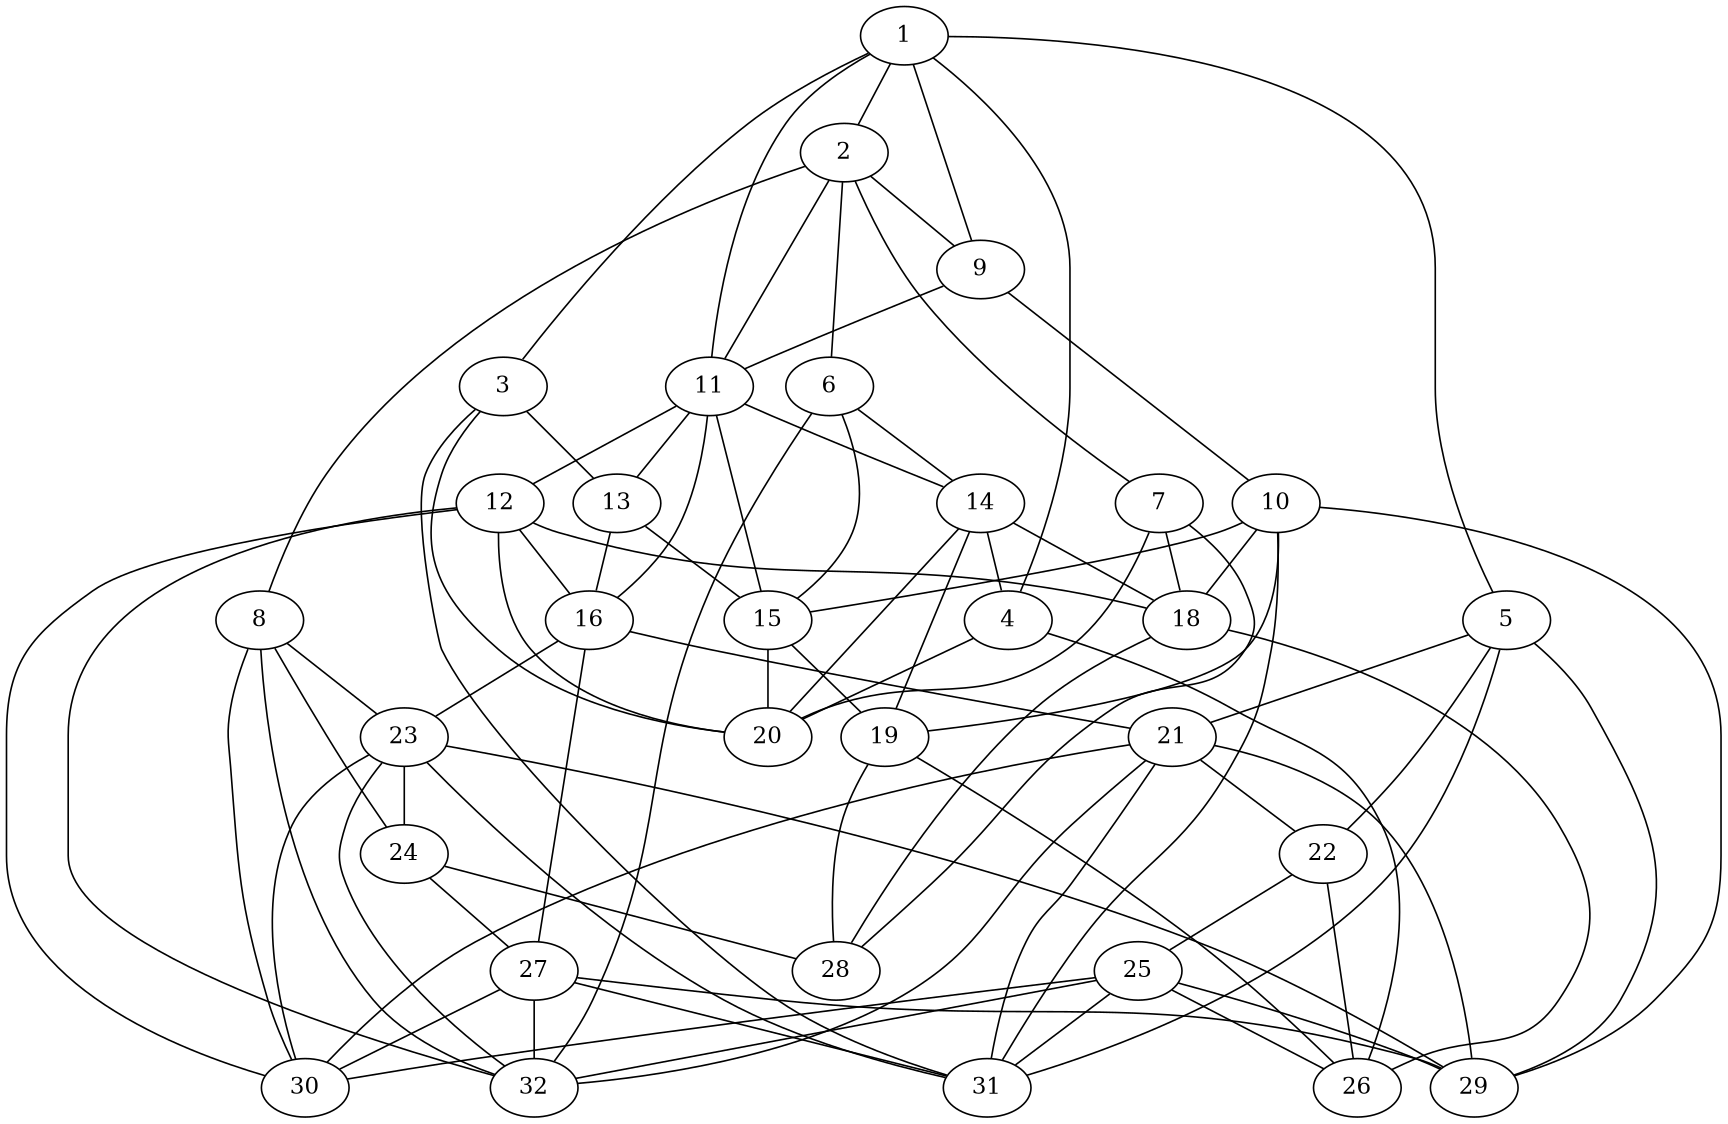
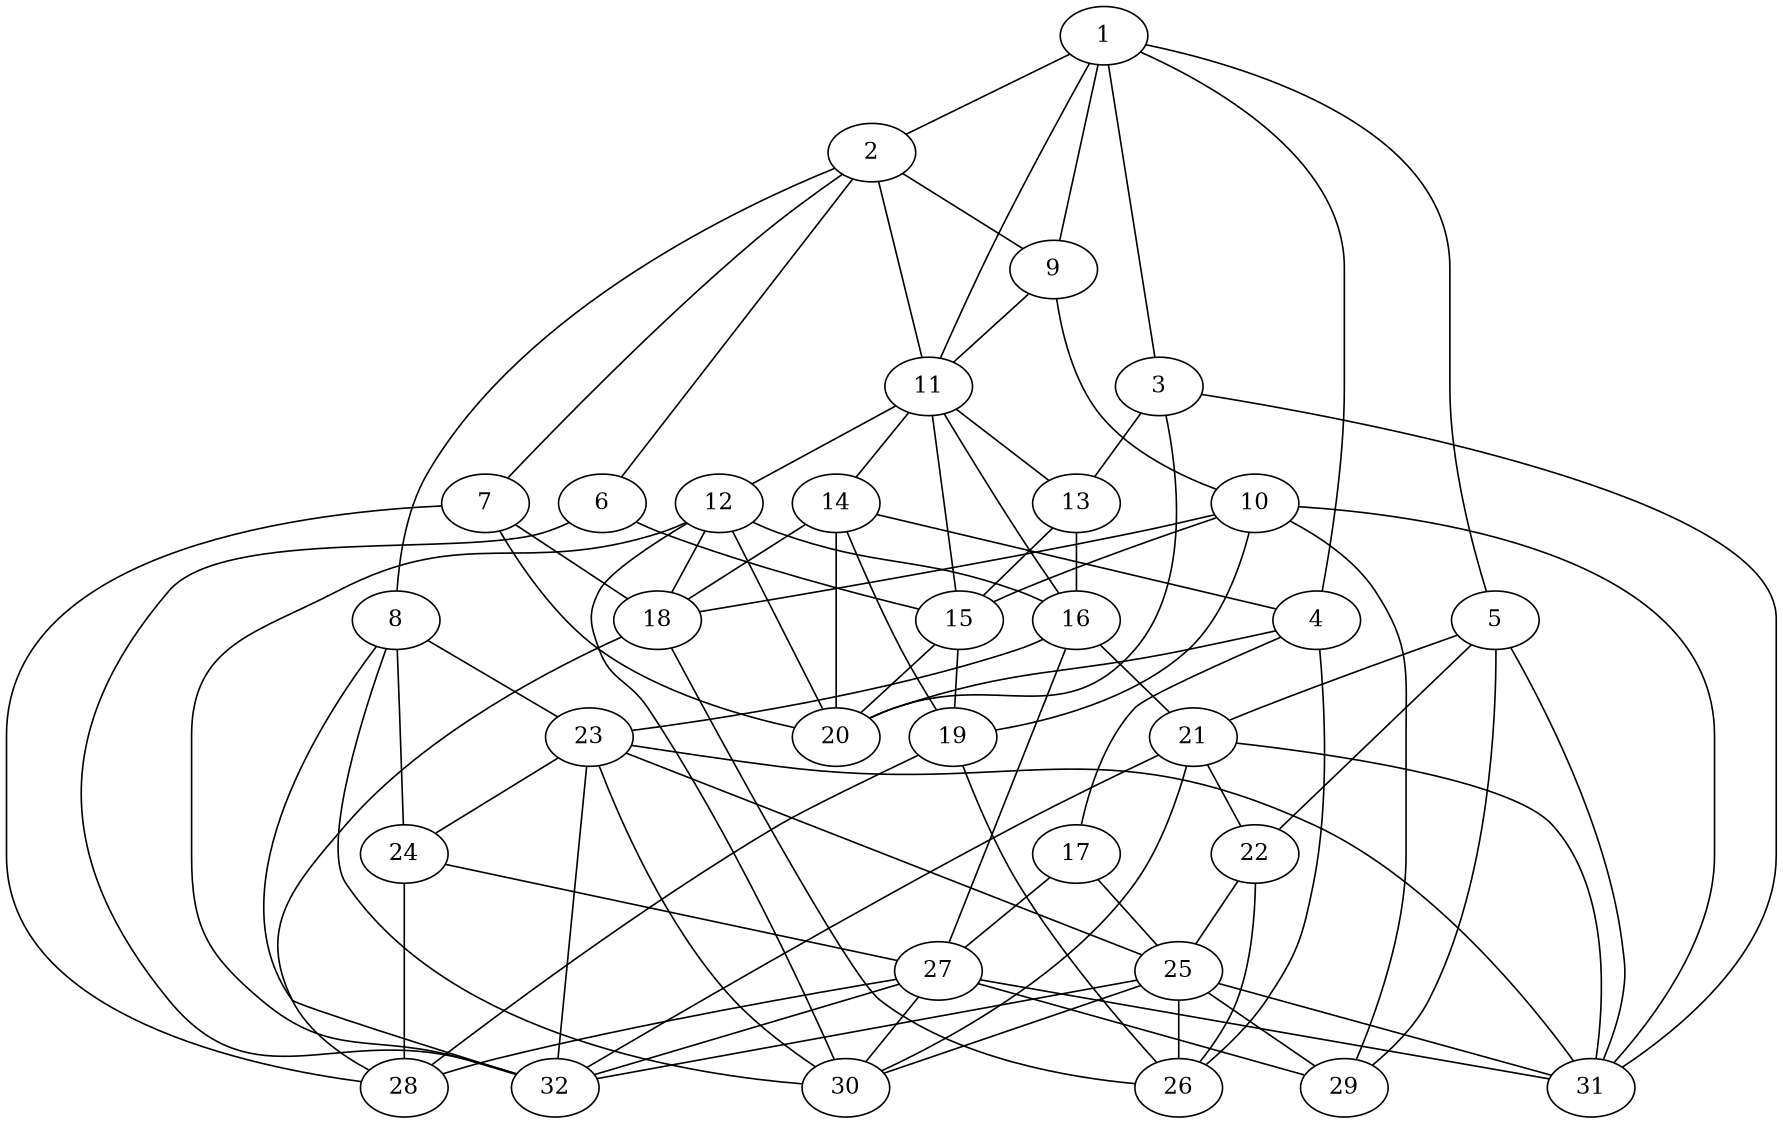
(905, 445) -> none
none -> (1076, 854)
(934, 857) -> (884, 854)
(1414, 869) -> none
none -> (702, 1014)
